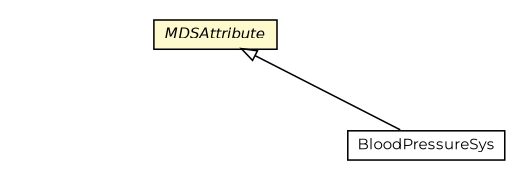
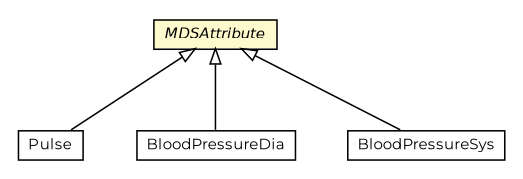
none -> (51, 145)
none -> (215, 145)
